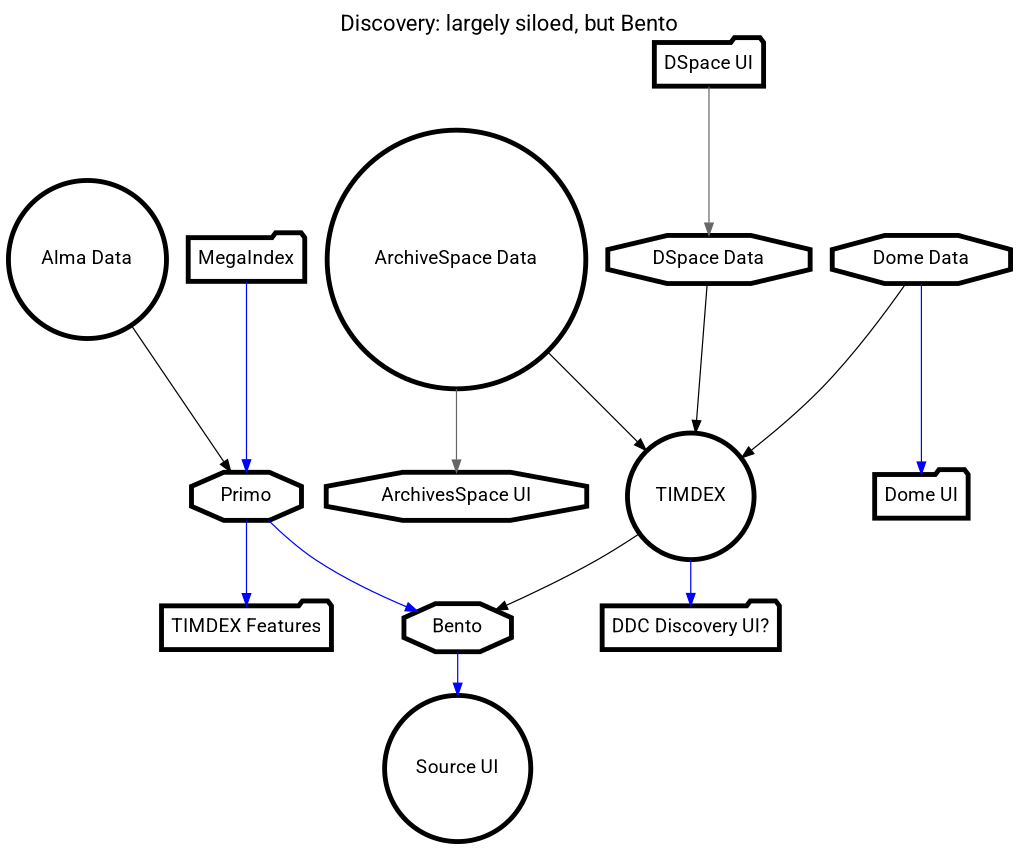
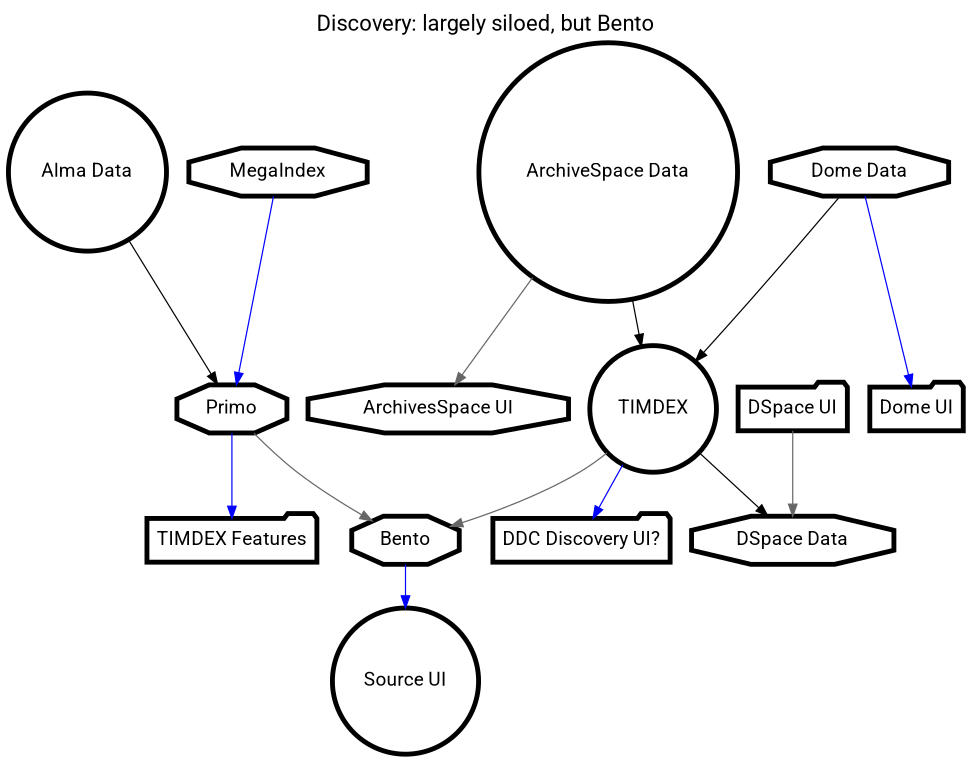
(246, 260) -> (278, 172)
(702, 352) -> (729, 480)
(333, 571) -> (305, 478)
(574, 572) -> (538, 494)
